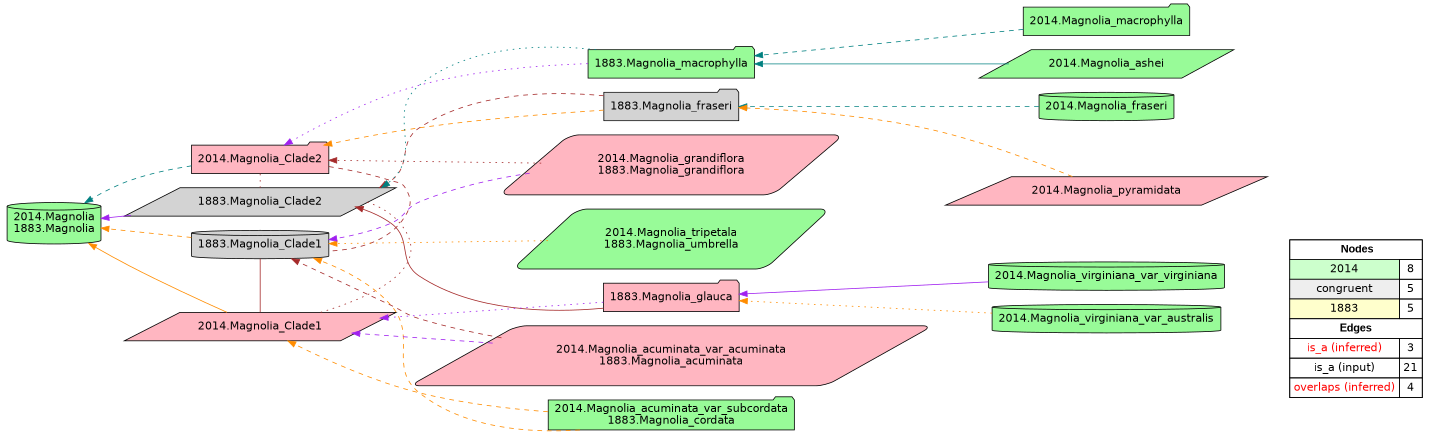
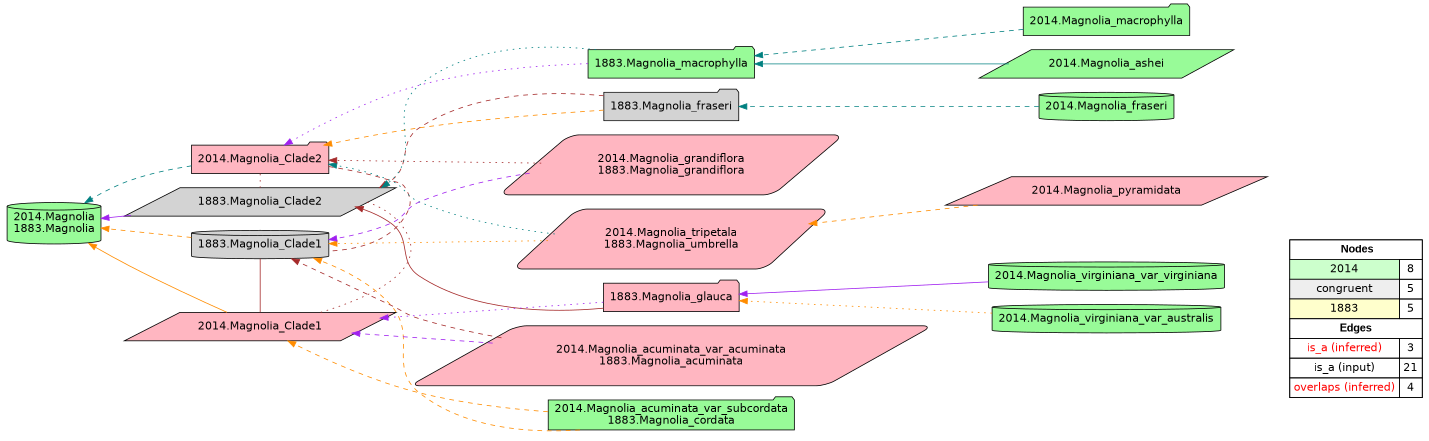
(913, 126) -> (897, 214)
none -> (442, 210)
(671, 239) -> (671, 239)
